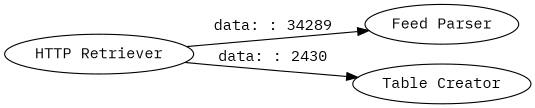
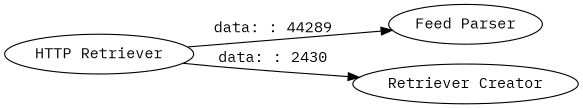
(273, 26) -> (273, 28)
(442, 84) -> (466, 84)
